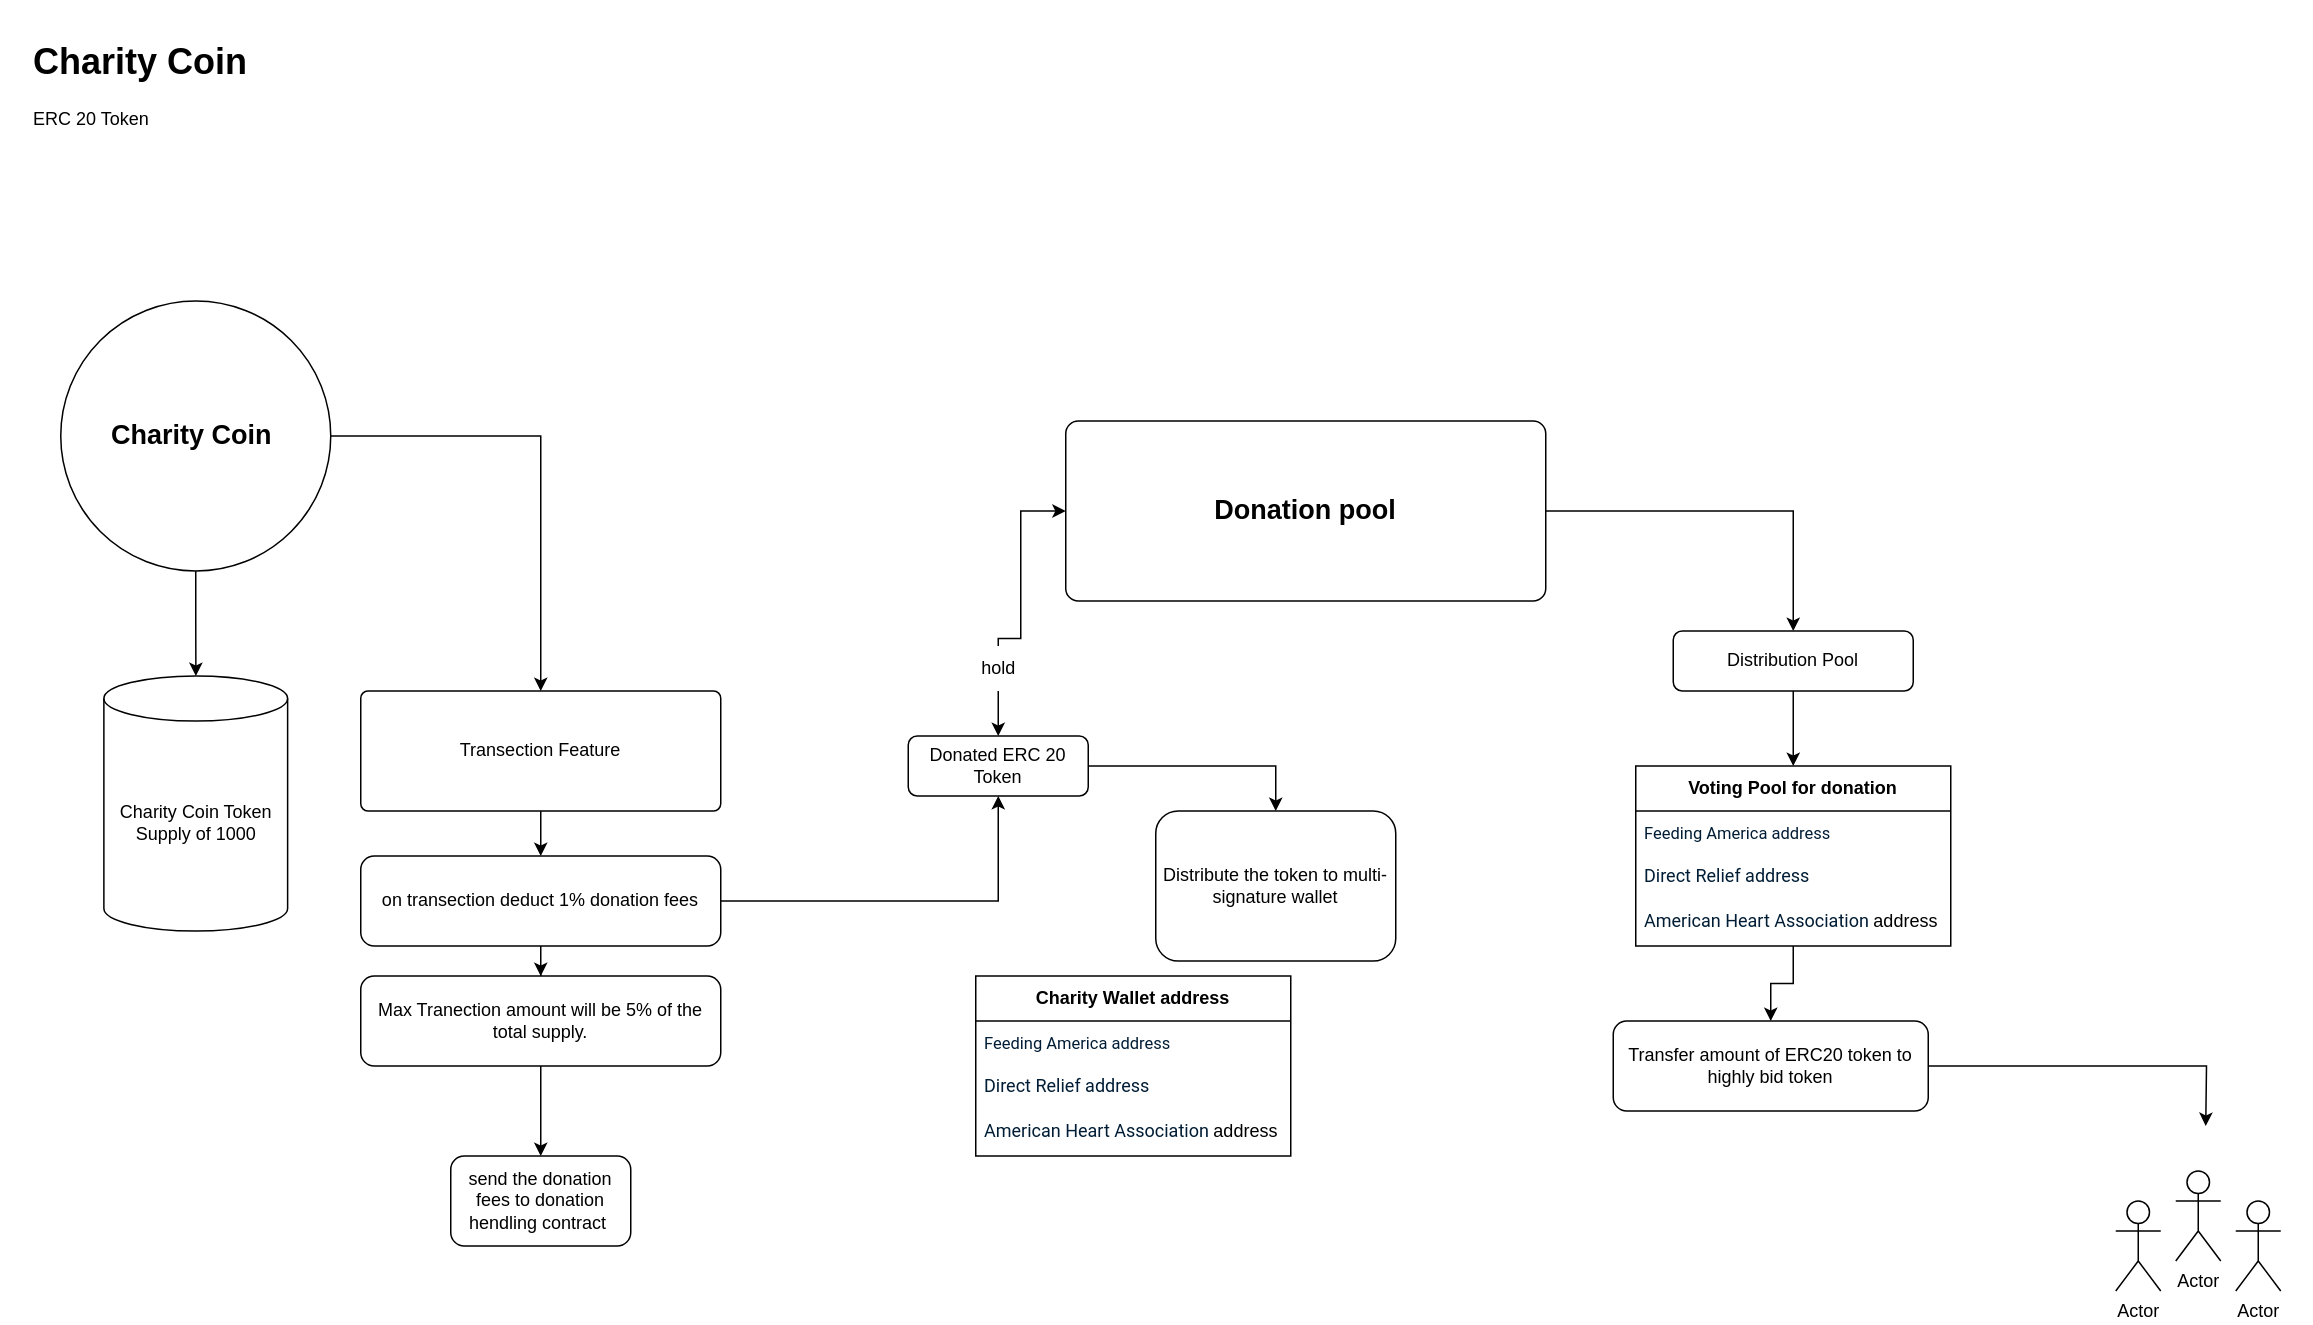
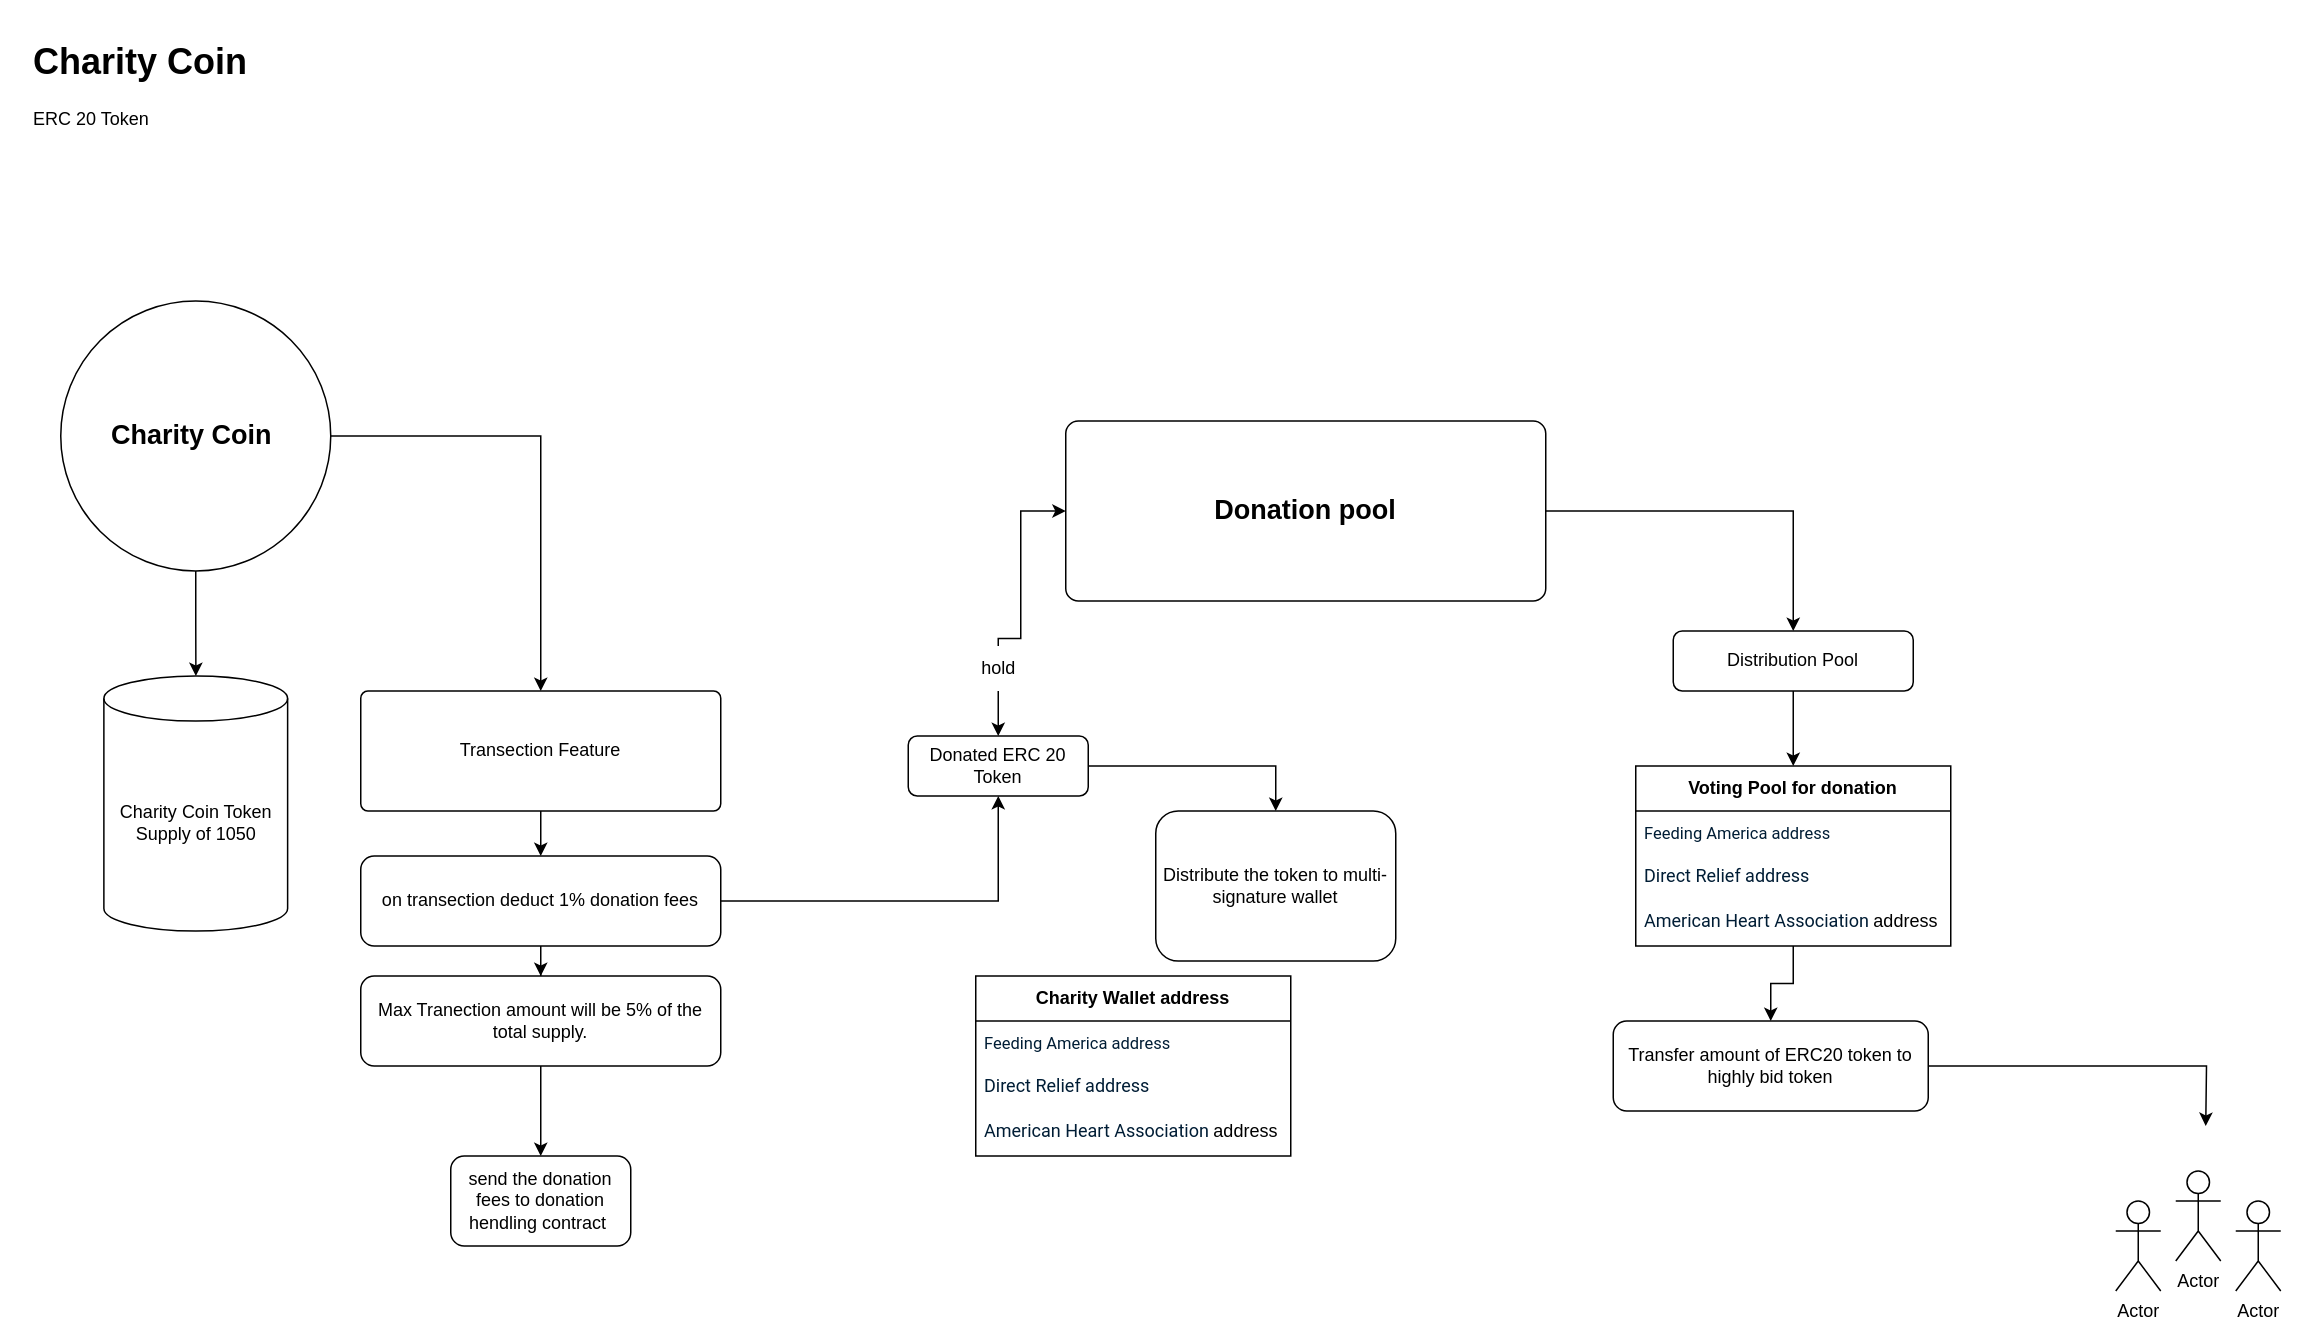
(197, 823) -> (197, 823)
